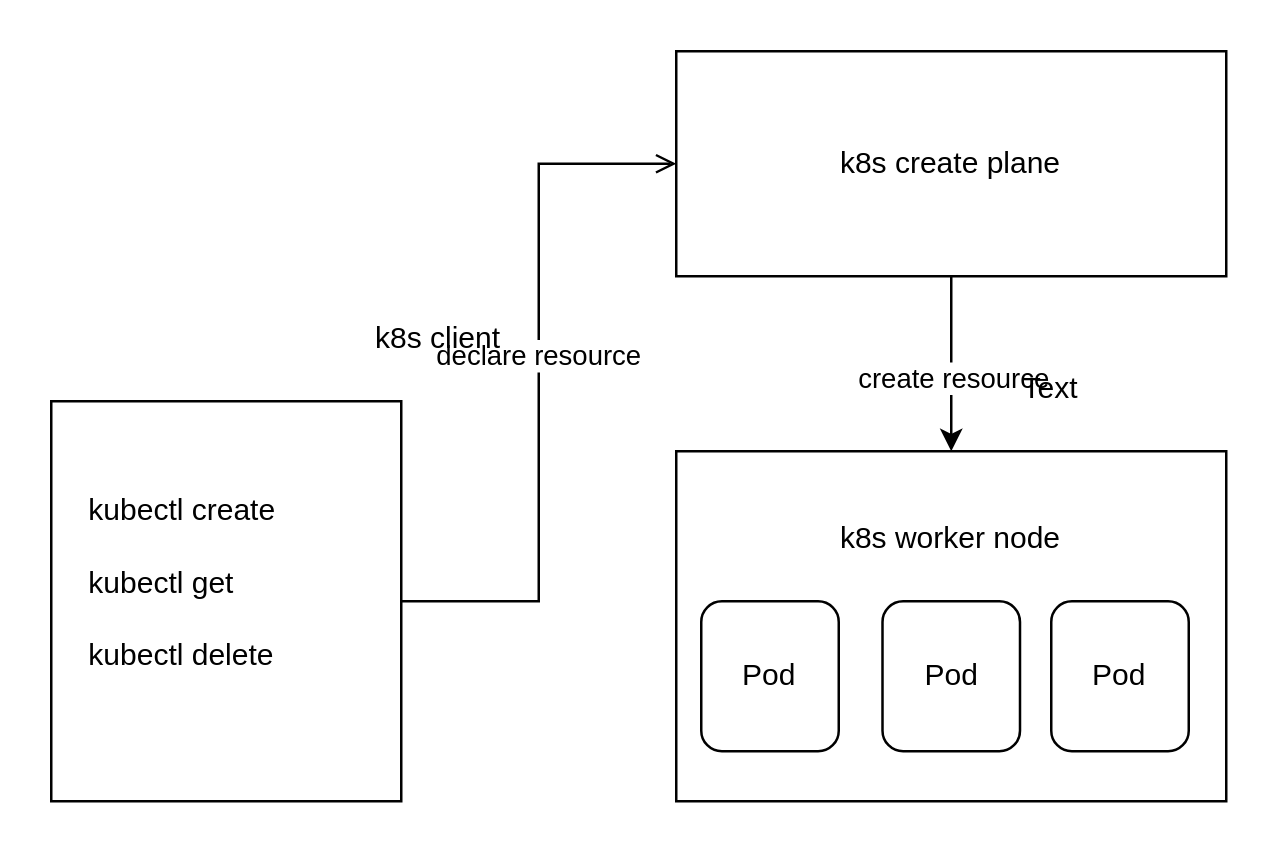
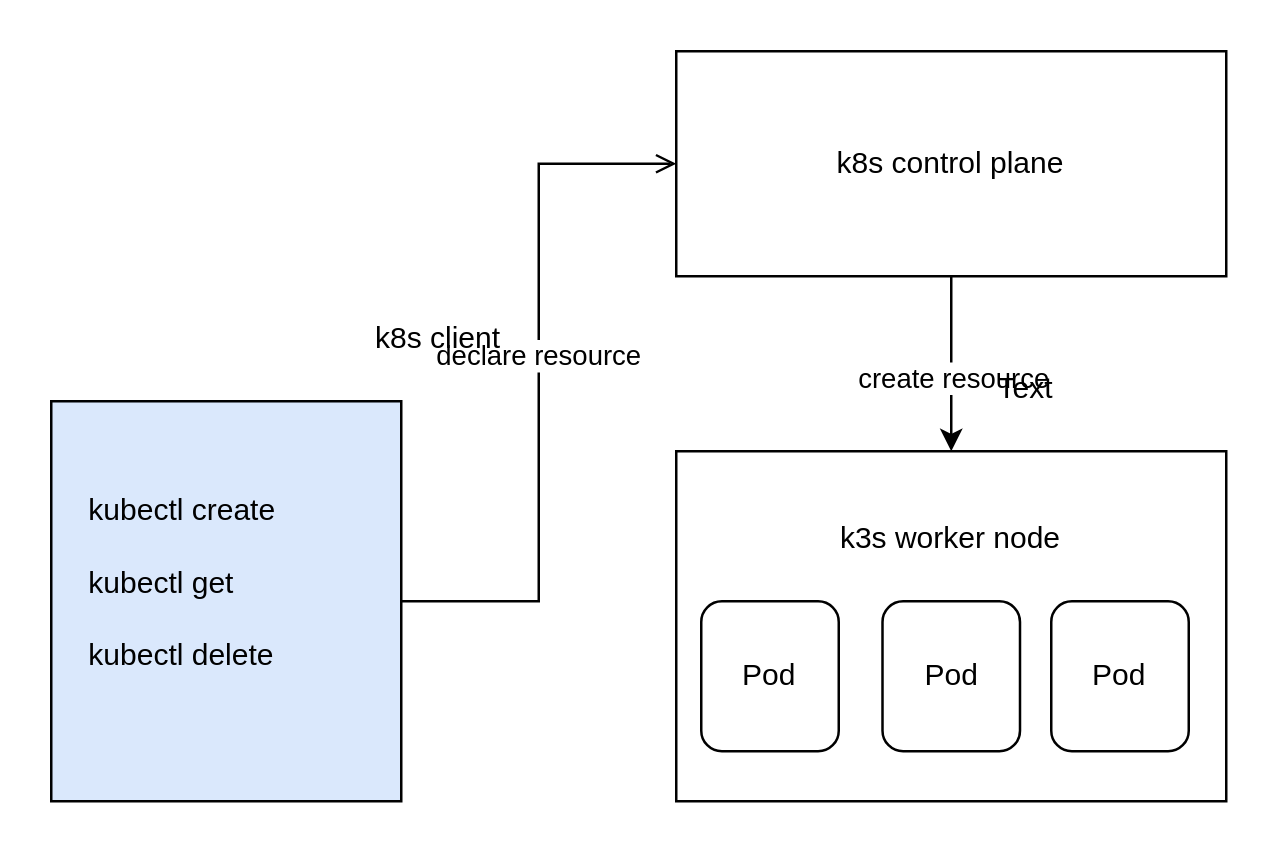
(951, 164) -> (951, 164)
(1051, 389) -> (1026, 389)
(951, 539) -> (951, 539)
(226, 601) -> (226, 601)
